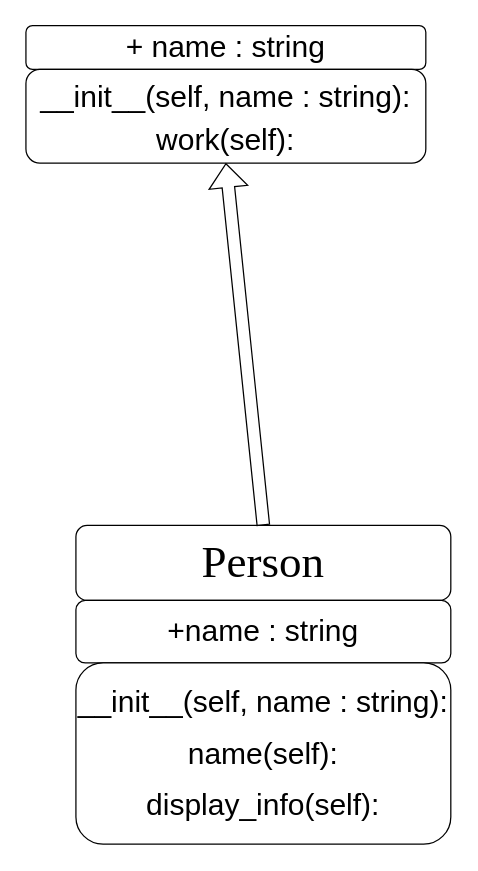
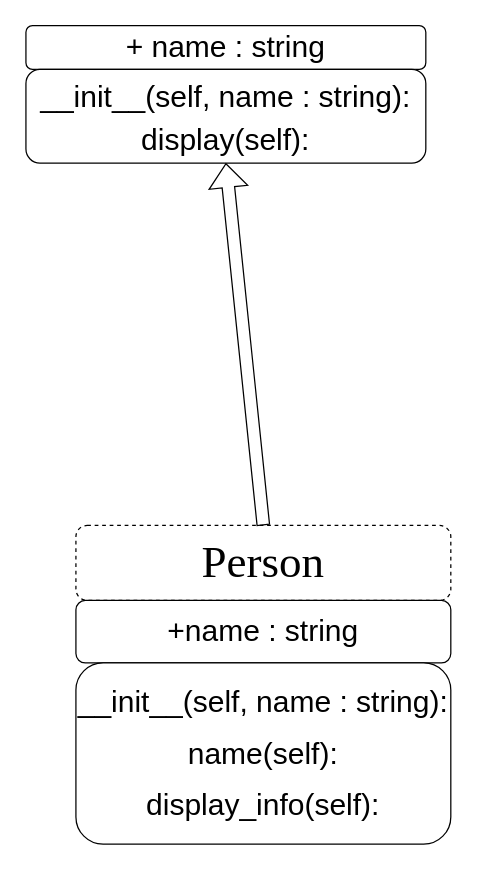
(226, 117) -> (226, 117)
(263, 563) -> (263, 563)
